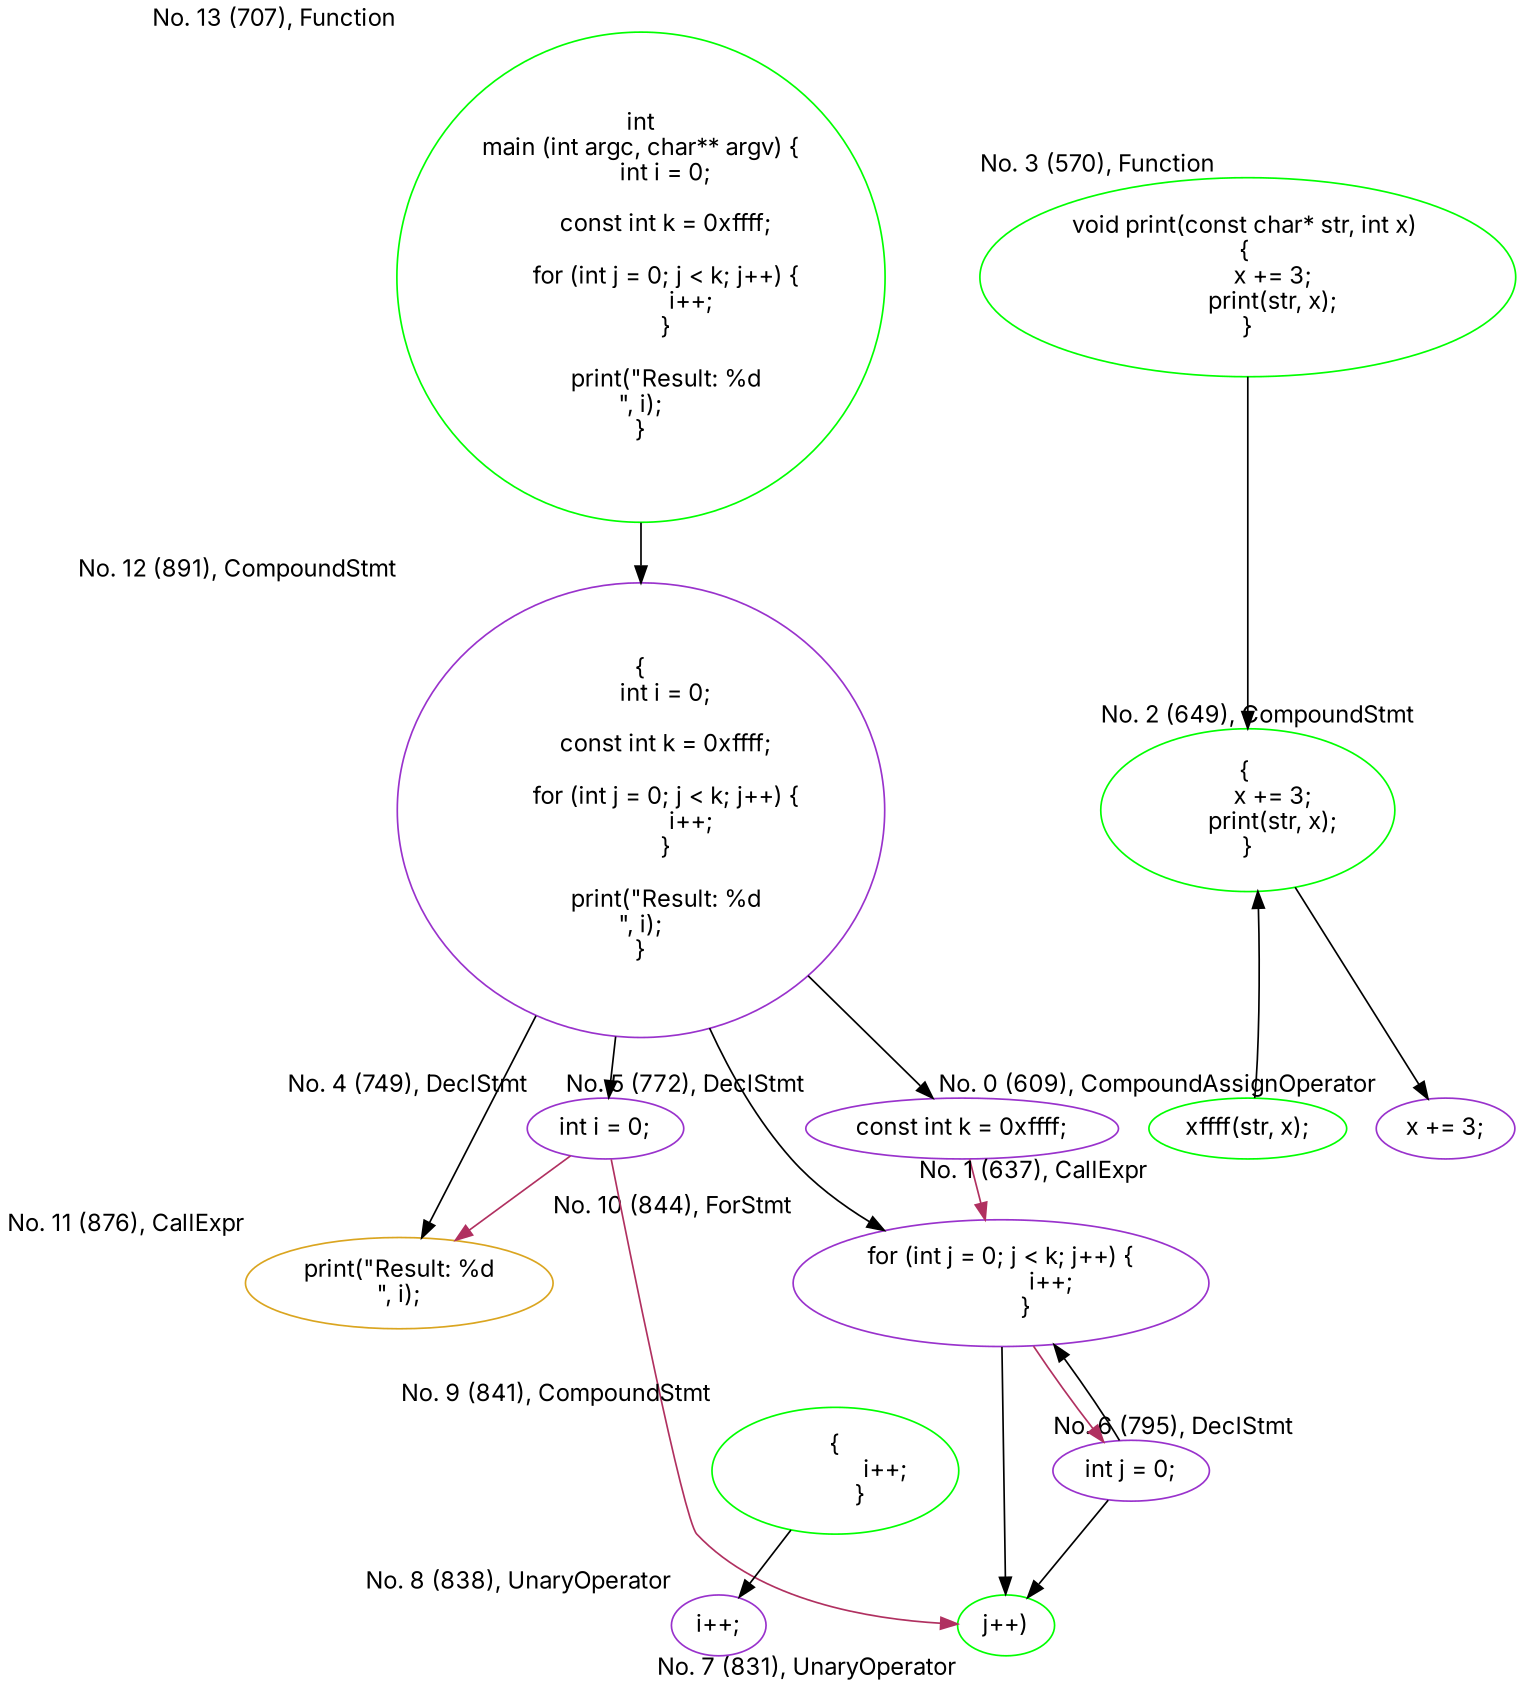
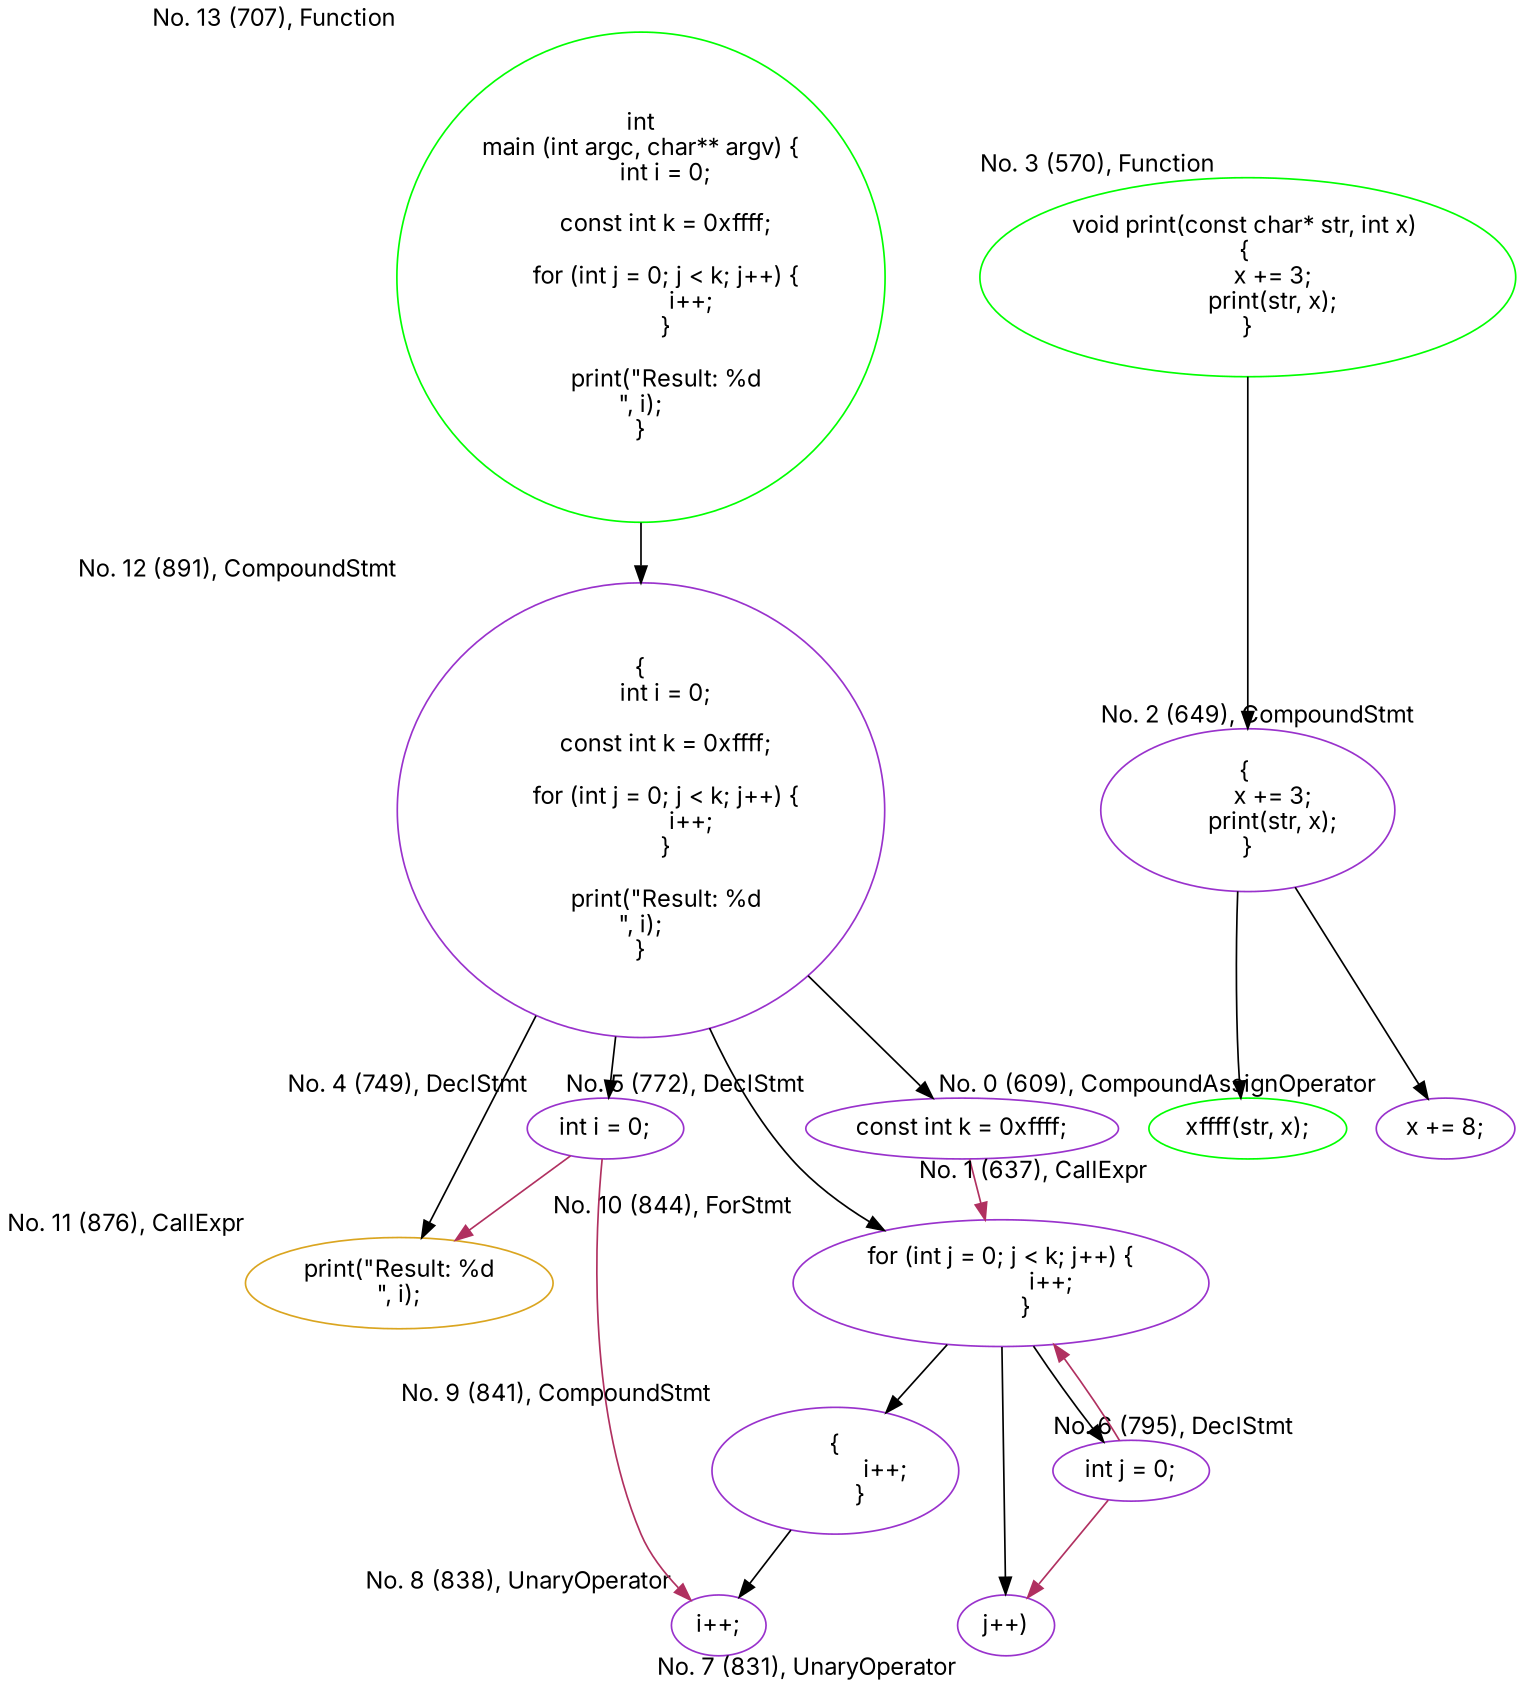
(1248, 810) -> (1248, 810)
(1259, 1003) -> (1236, 986)
(1446, 1129) -> (1446, 1129)
none -> (922, 1372)
(1062, 1388) -> (1062, 1388)
(1093, 1399) -> (1093, 1399)
(835, 1471) -> (835, 1471)
(679, 1477) -> (603, 1382)
(1074, 1542) -> (1074, 1542)
(1006, 1625) -> (1006, 1625)
